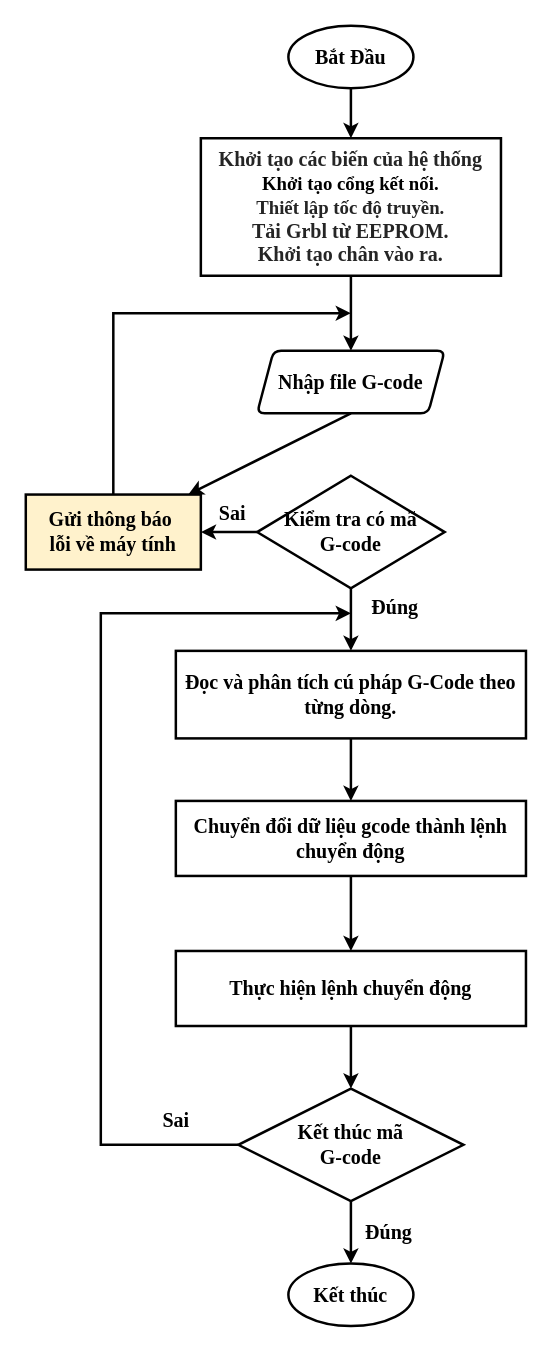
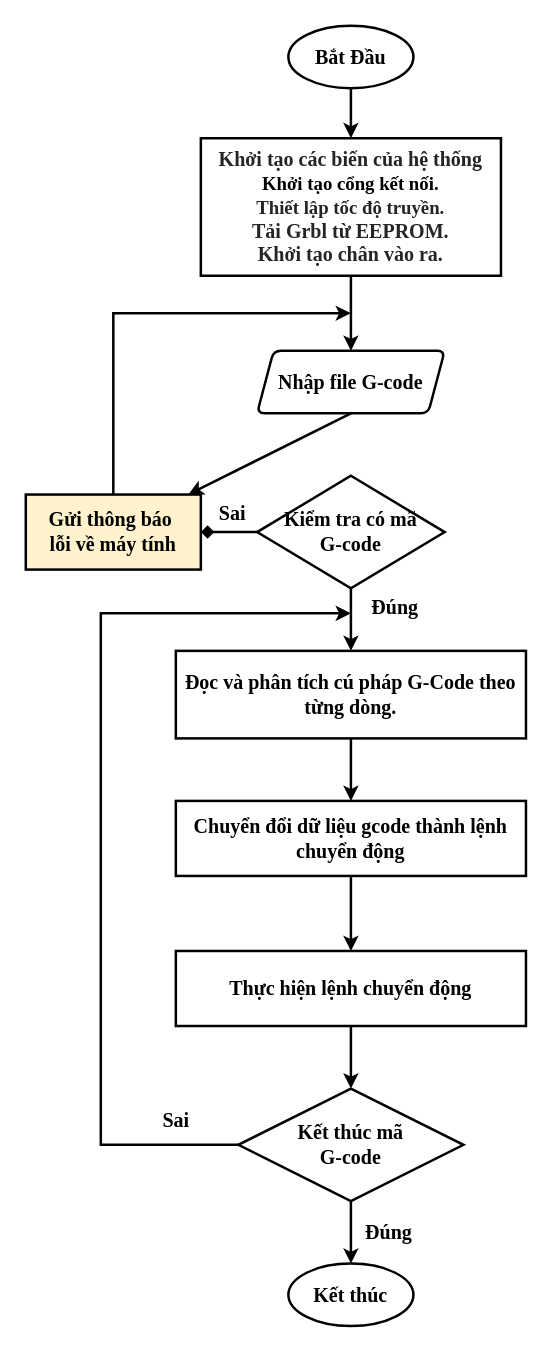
(213, 532) -> (214, 532)
